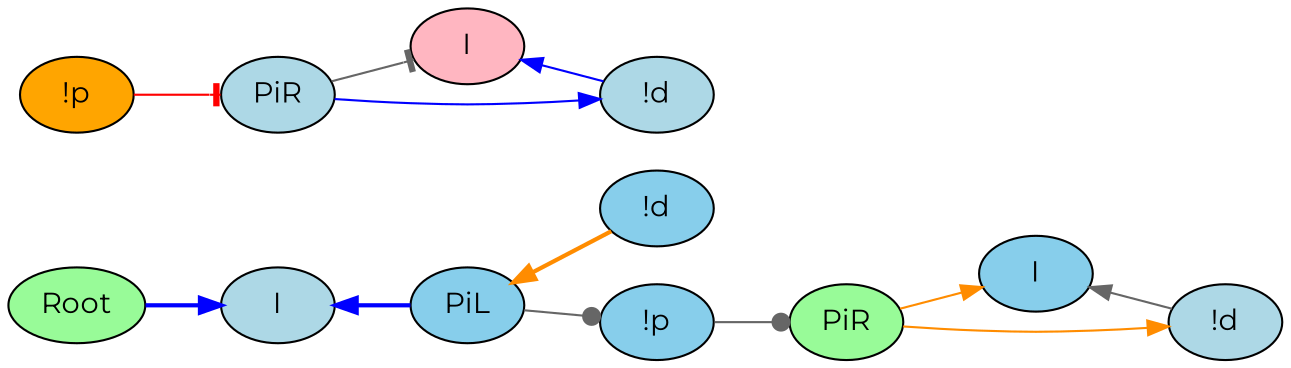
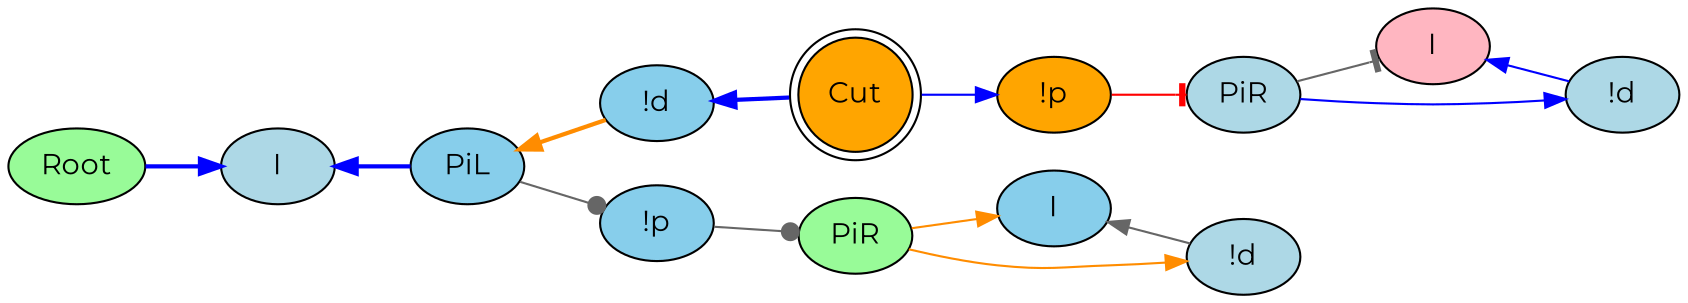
none -> (855, 95)
